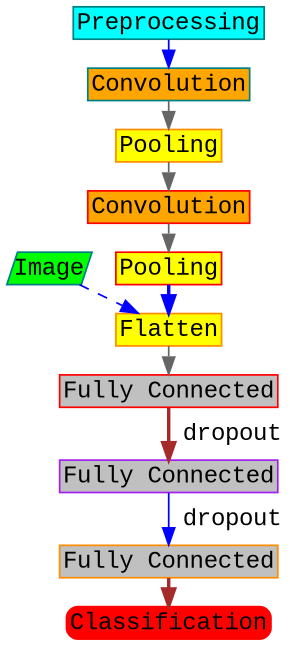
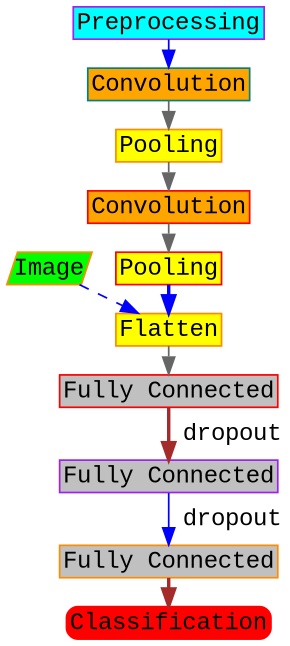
(169, 23) -> (169, 23)
(49, 268) -> (49, 268)
